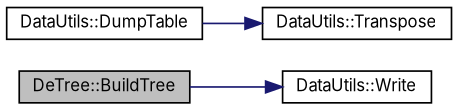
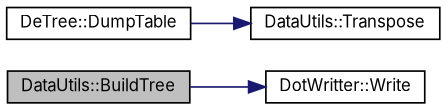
(105, 23) -> (99, 23)
(105, 87) -> (99, 87)
(357, 87) -> (345, 87)
